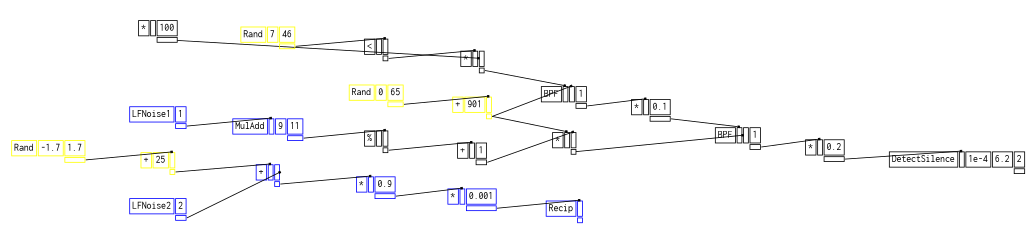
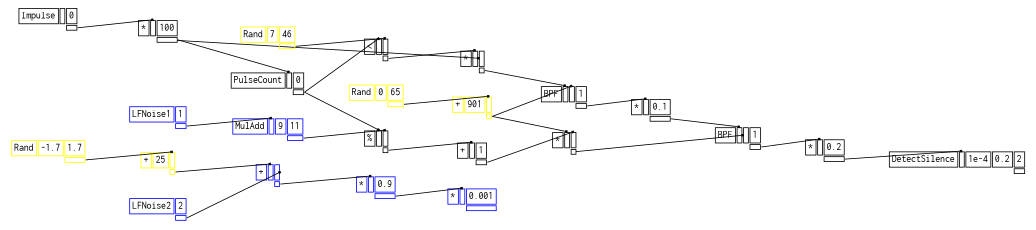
none -> (48, 19)
none -> (267, 83)
(1003, 159) -> (1003, 159)
(564, 211) -> none
